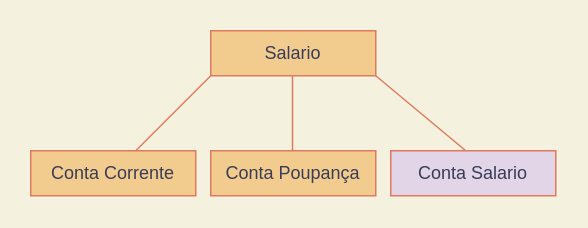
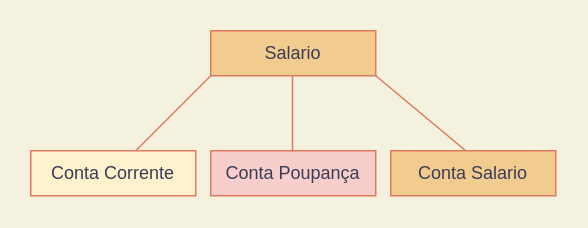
(113, 173) -> (113, 173)
(293, 173) -> (293, 173)
(473, 173) -> (473, 173)
